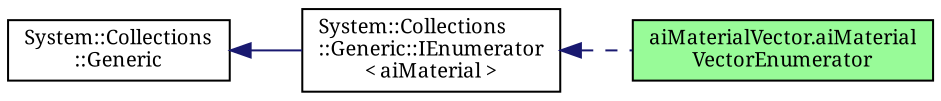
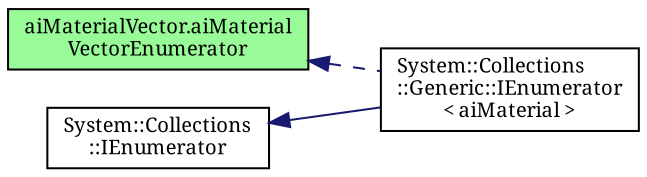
(119, 50) -> (158, 138)
(607, 50) -> (355, 68)
